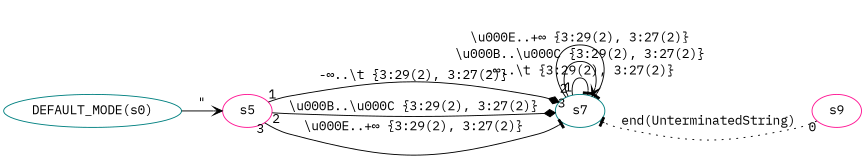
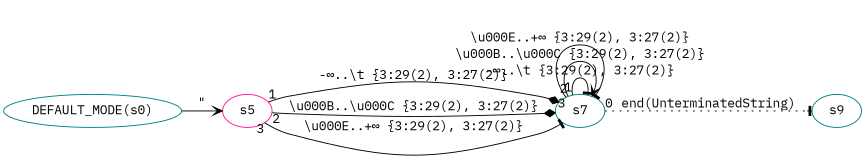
(837, 111) -> (837, 111)
(711, 140) -> (706, 111)
